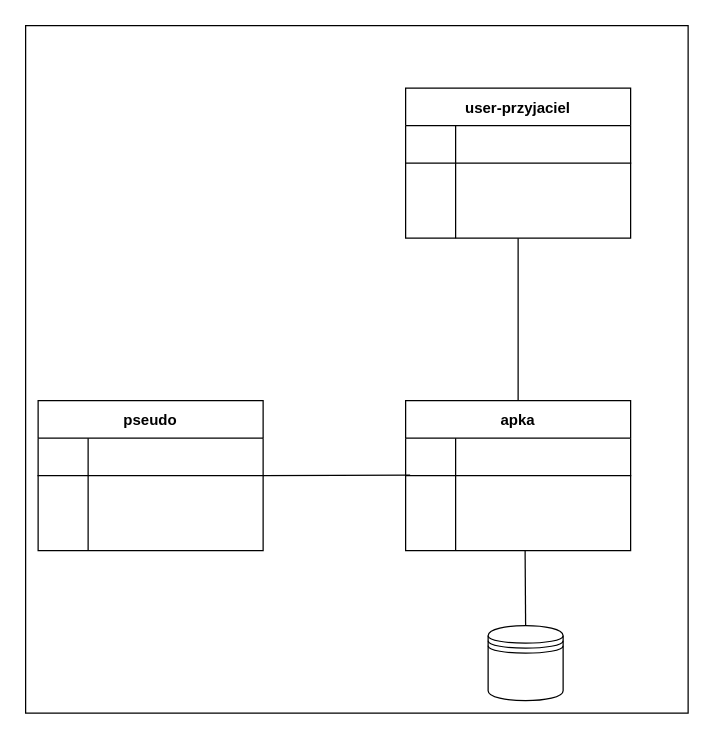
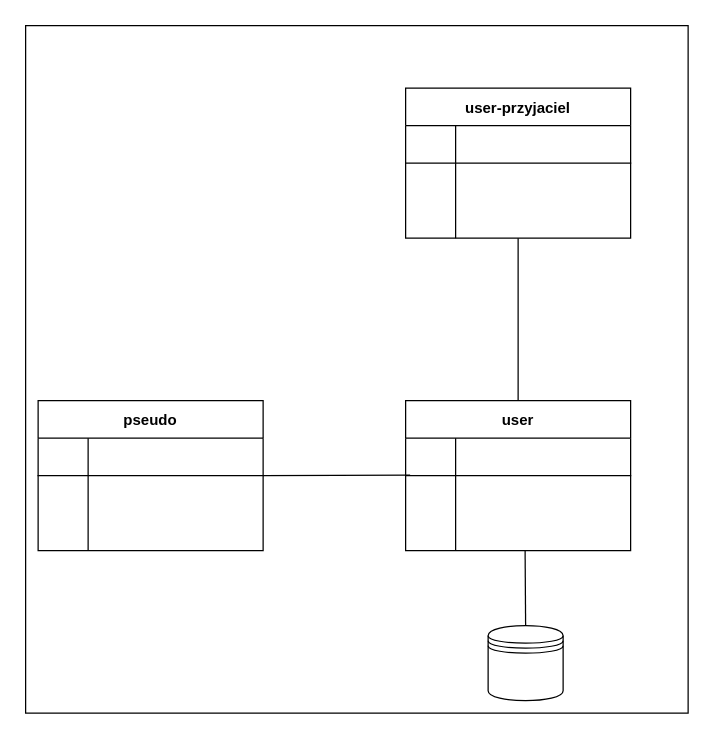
(518, 420) -> (518, 420)
